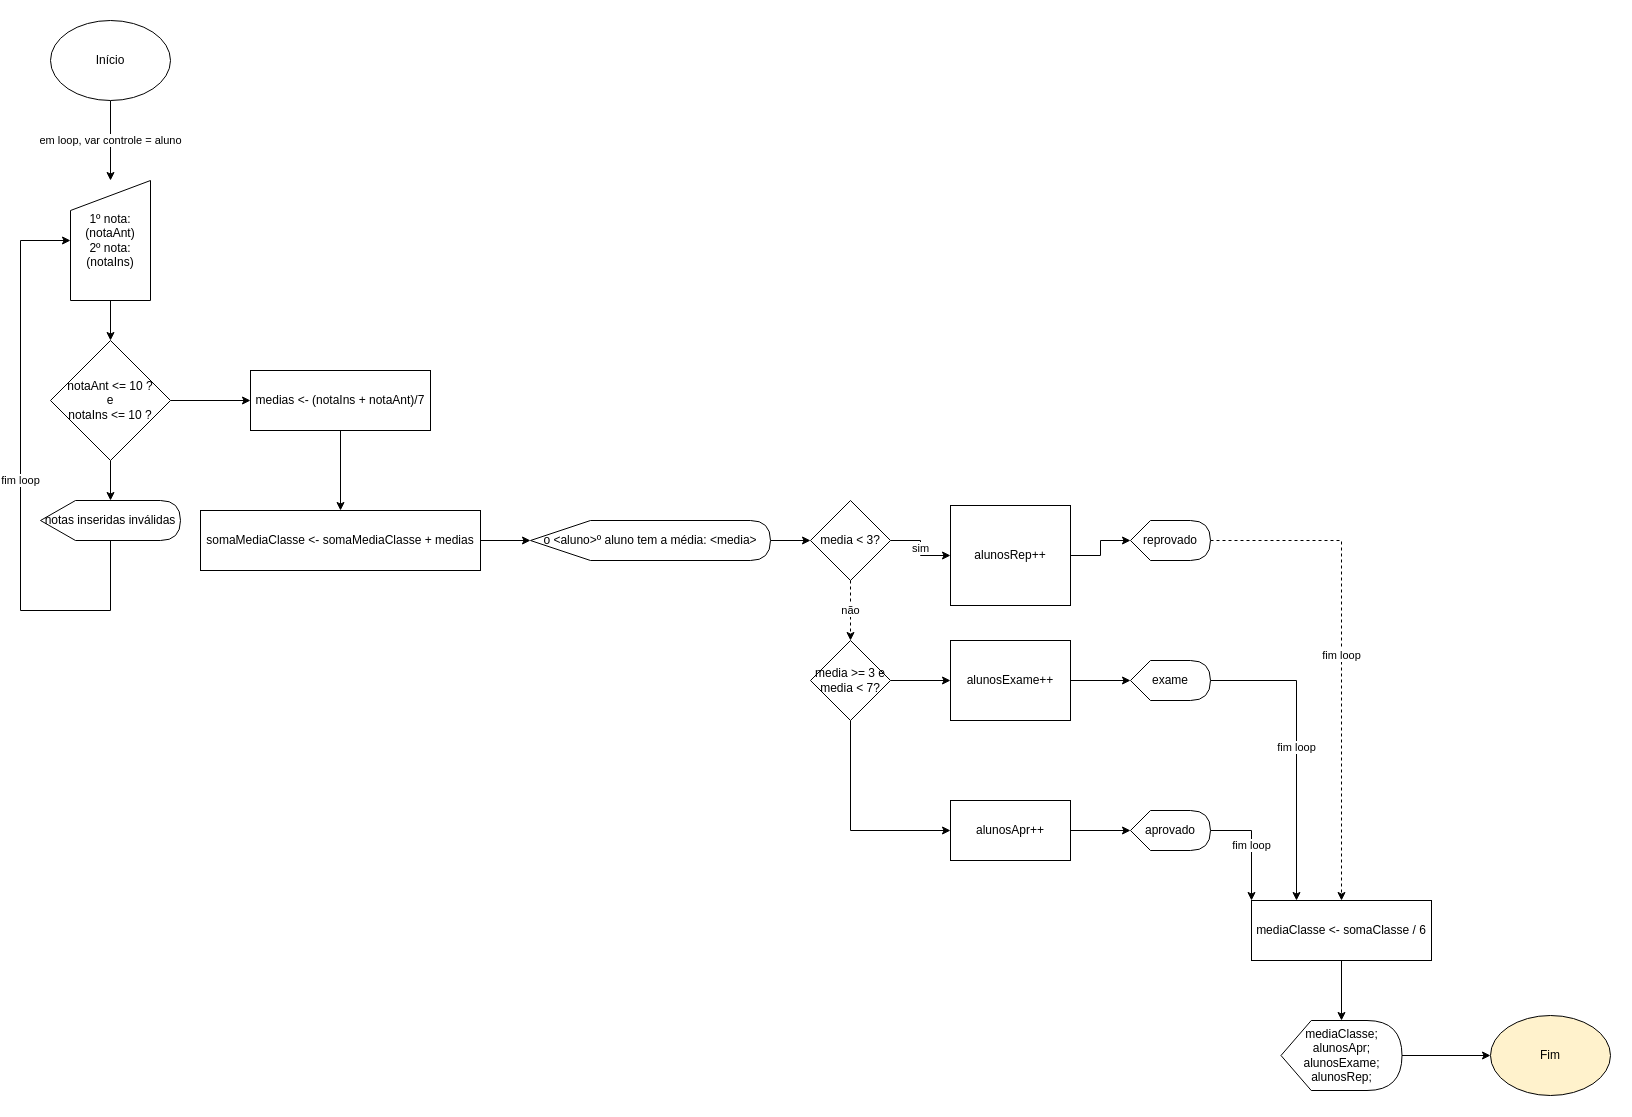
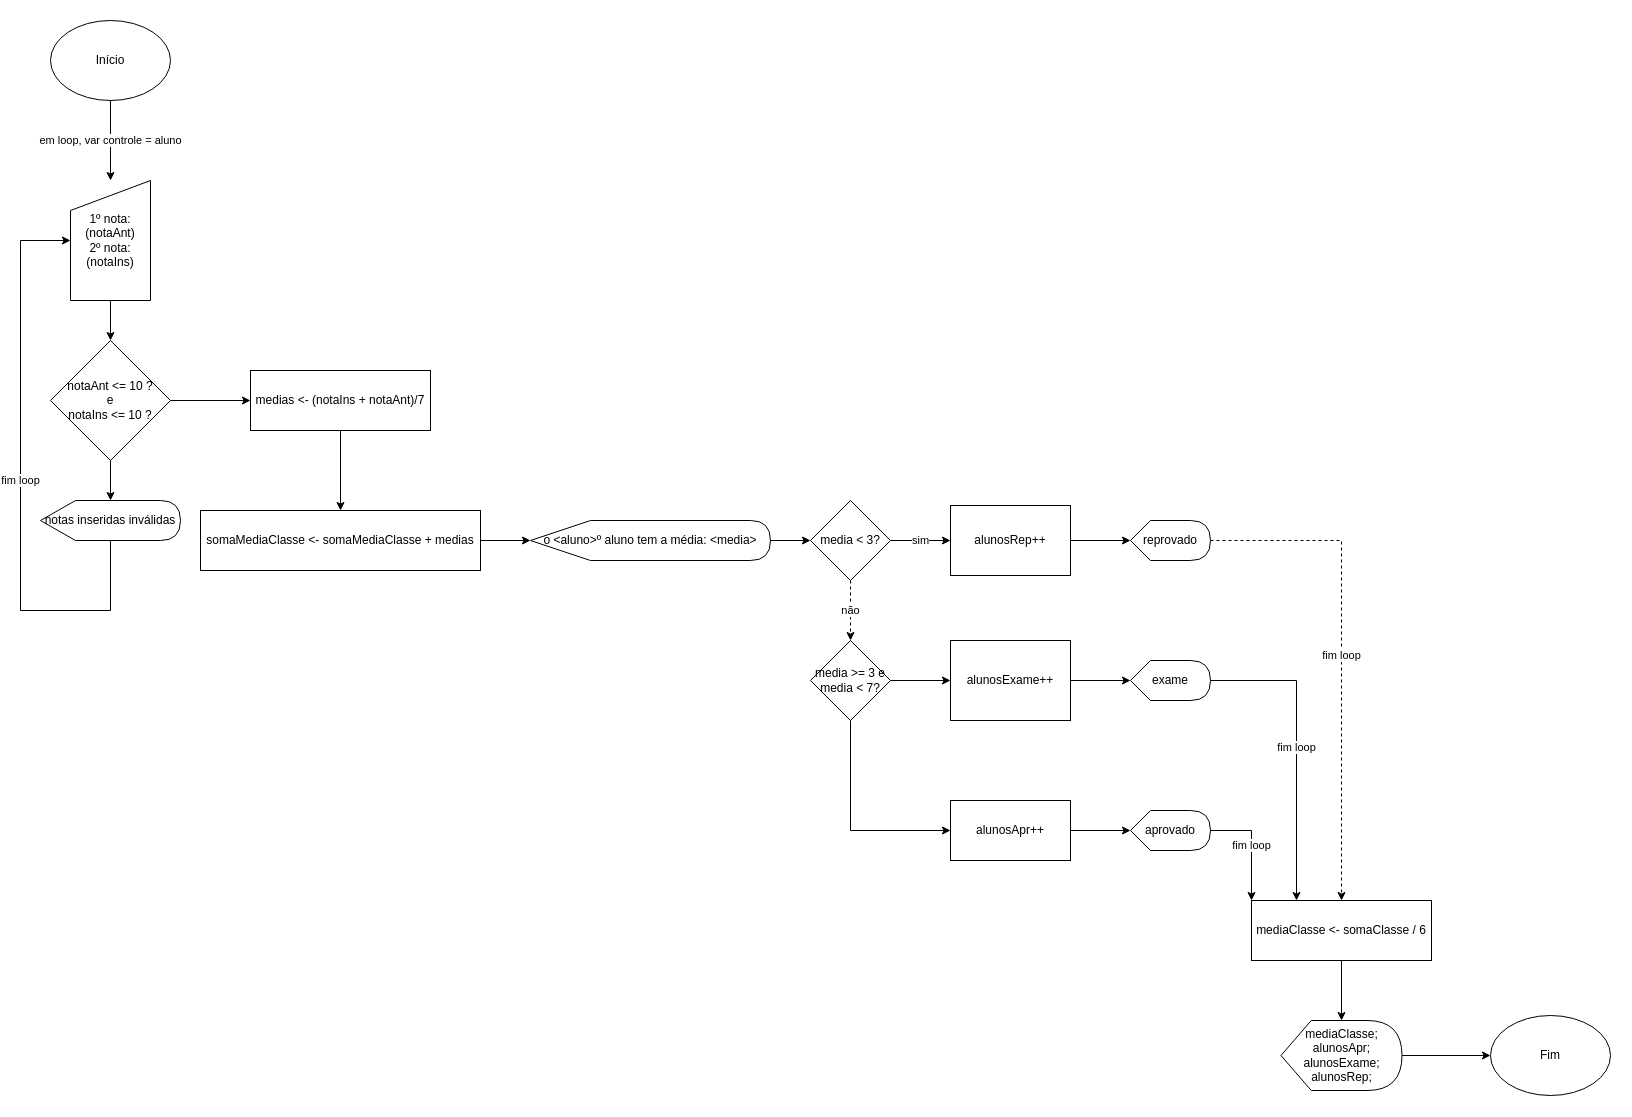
(1011, 556) -> (1011, 541)
(1551, 1056) -> (1551, 1056)
